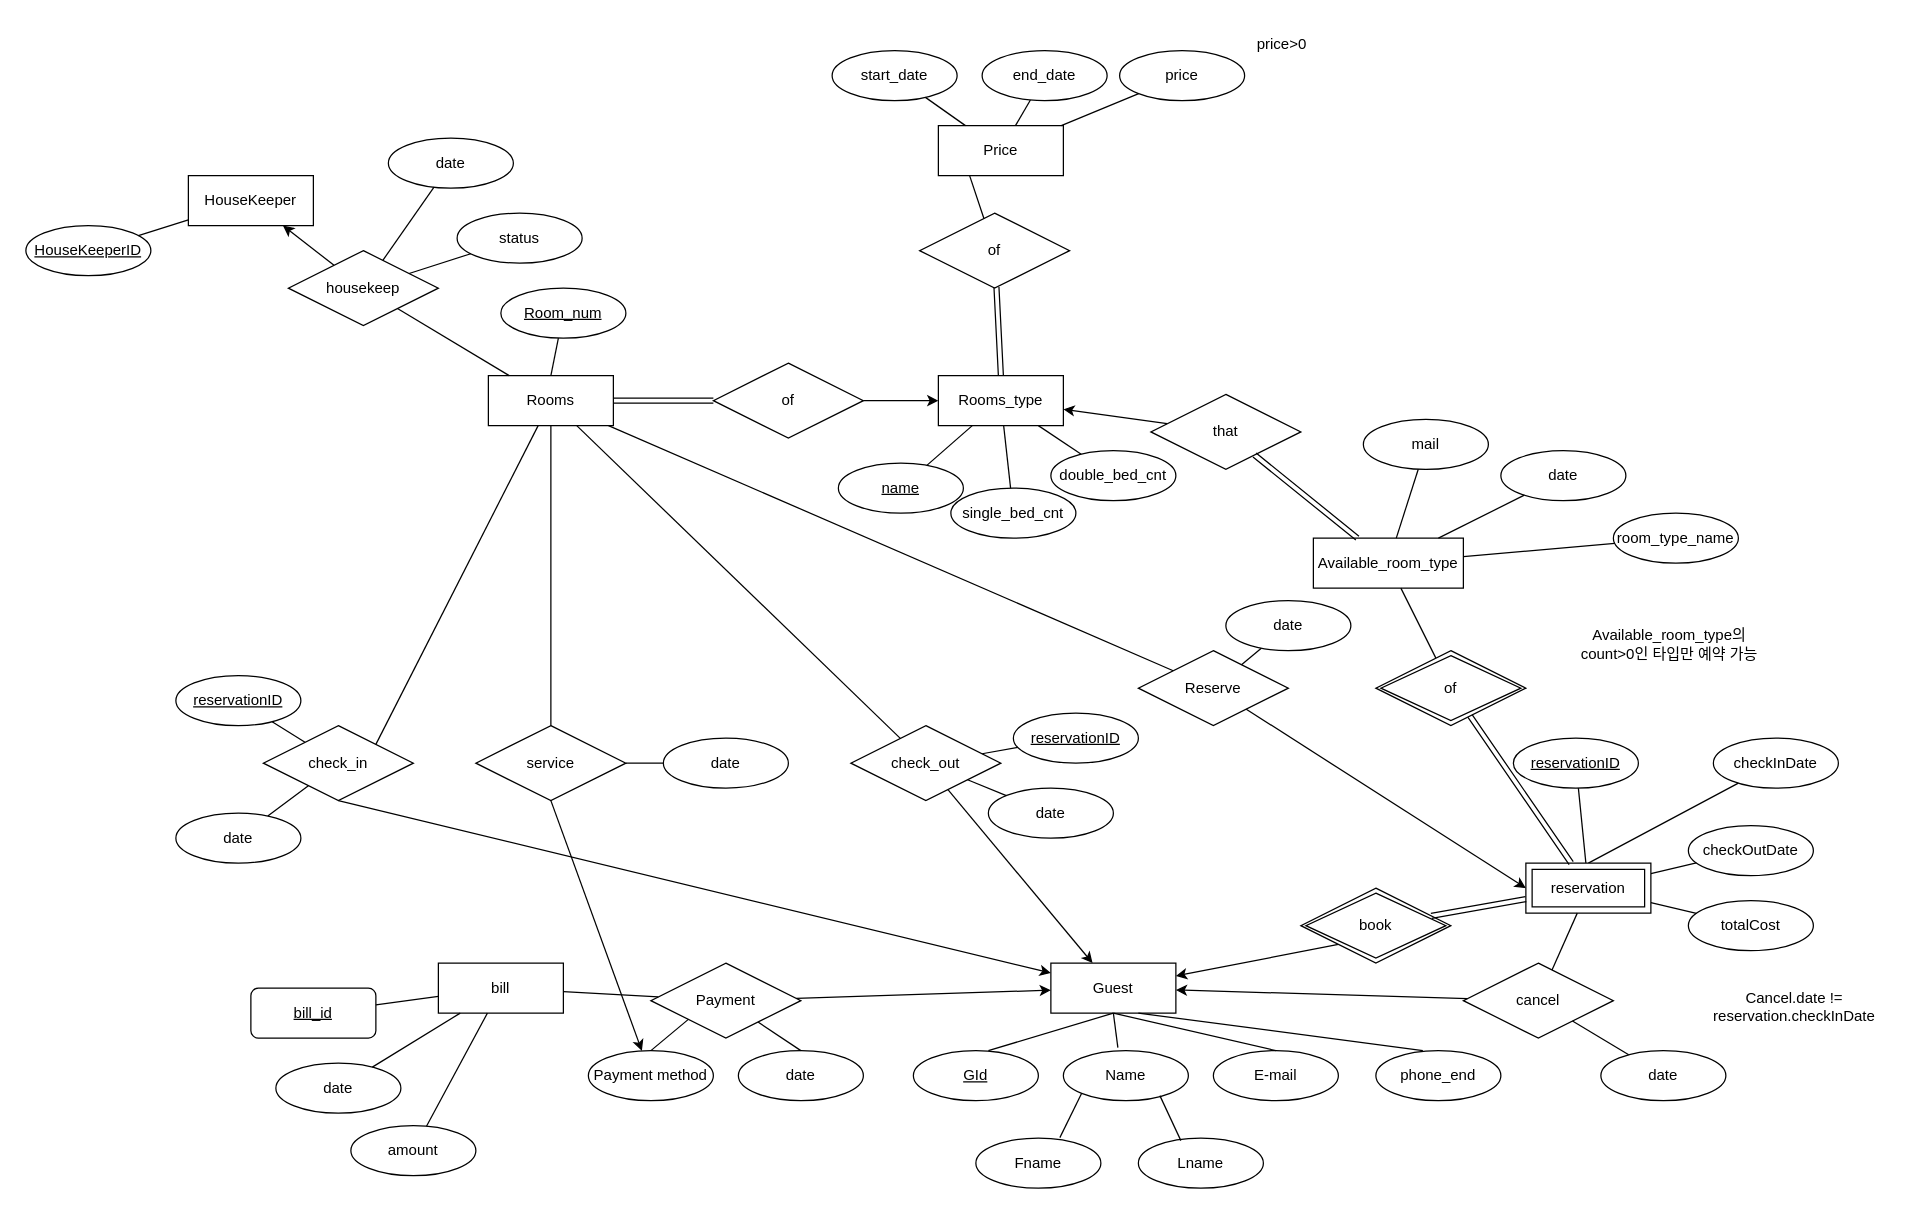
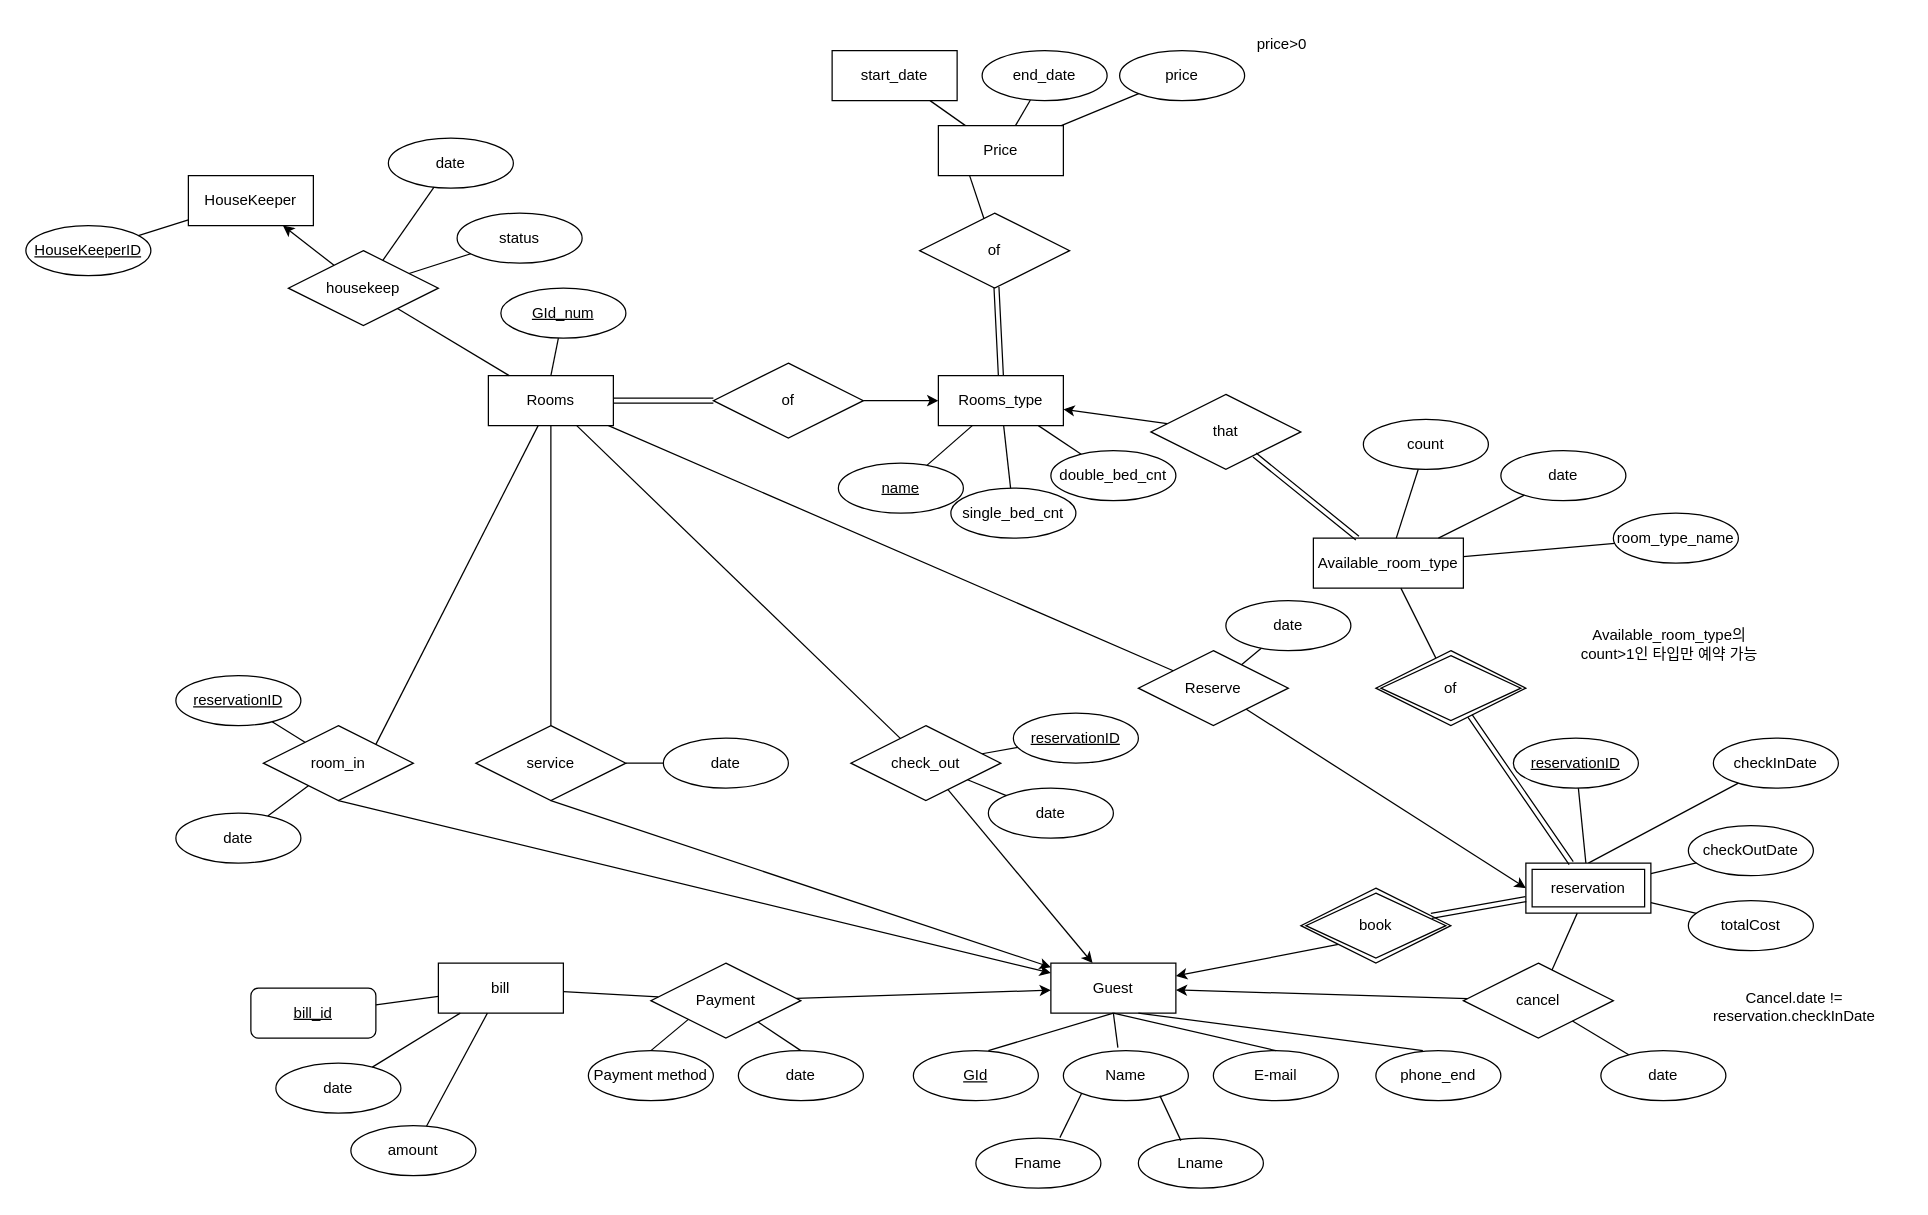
(894, 76) -> (894, 76)
(563, 313) -> (563, 313)
(1426, 444) -> (1426, 444)
(1669, 644) -> (1669, 644)
(338, 763) -> (338, 763)
(595, 922) -> (796, 883)
